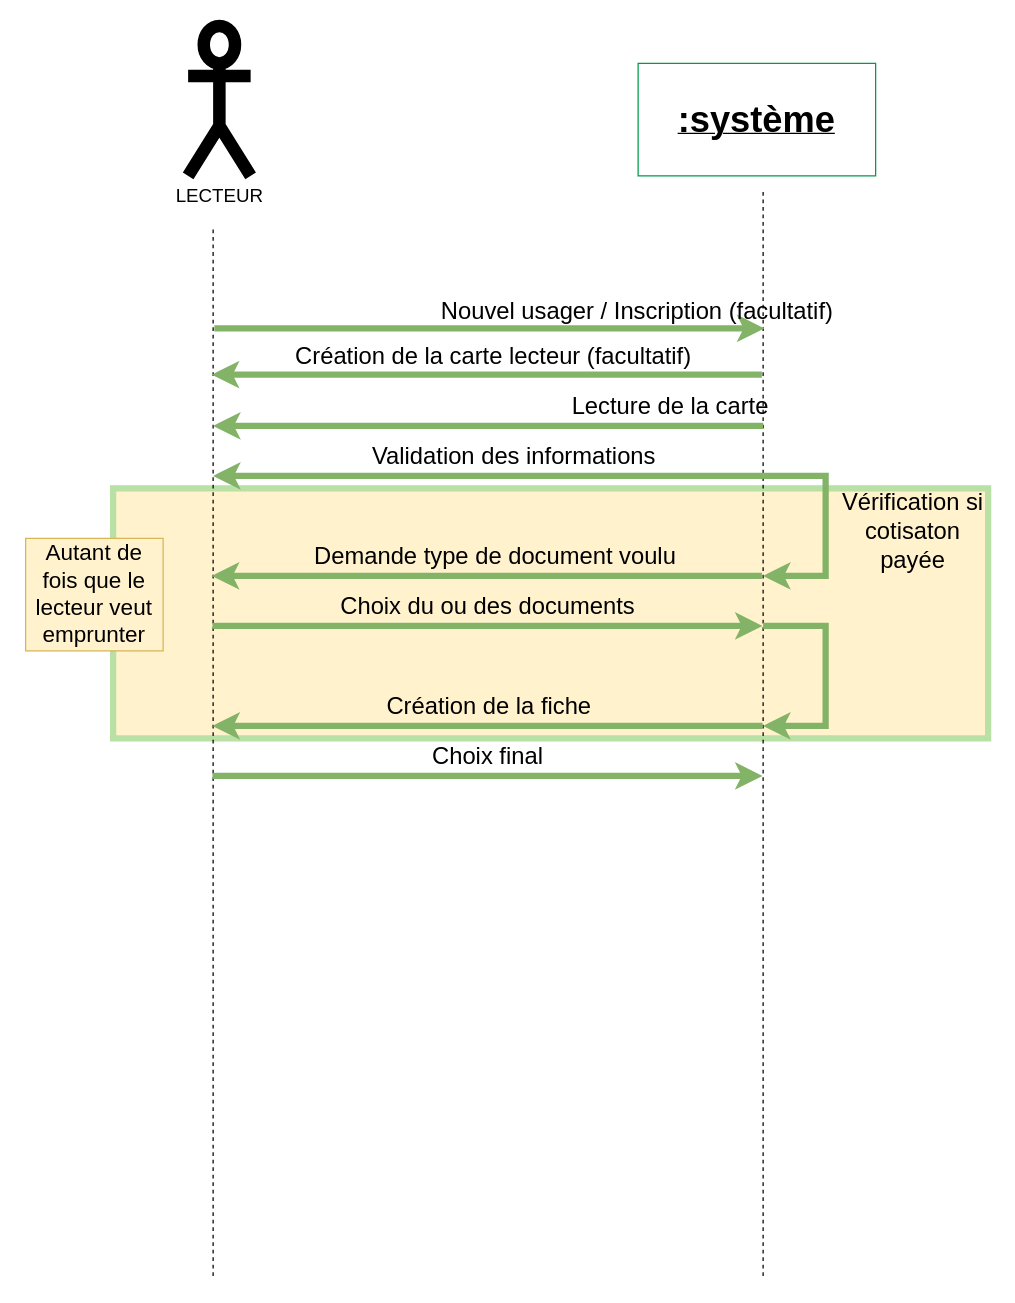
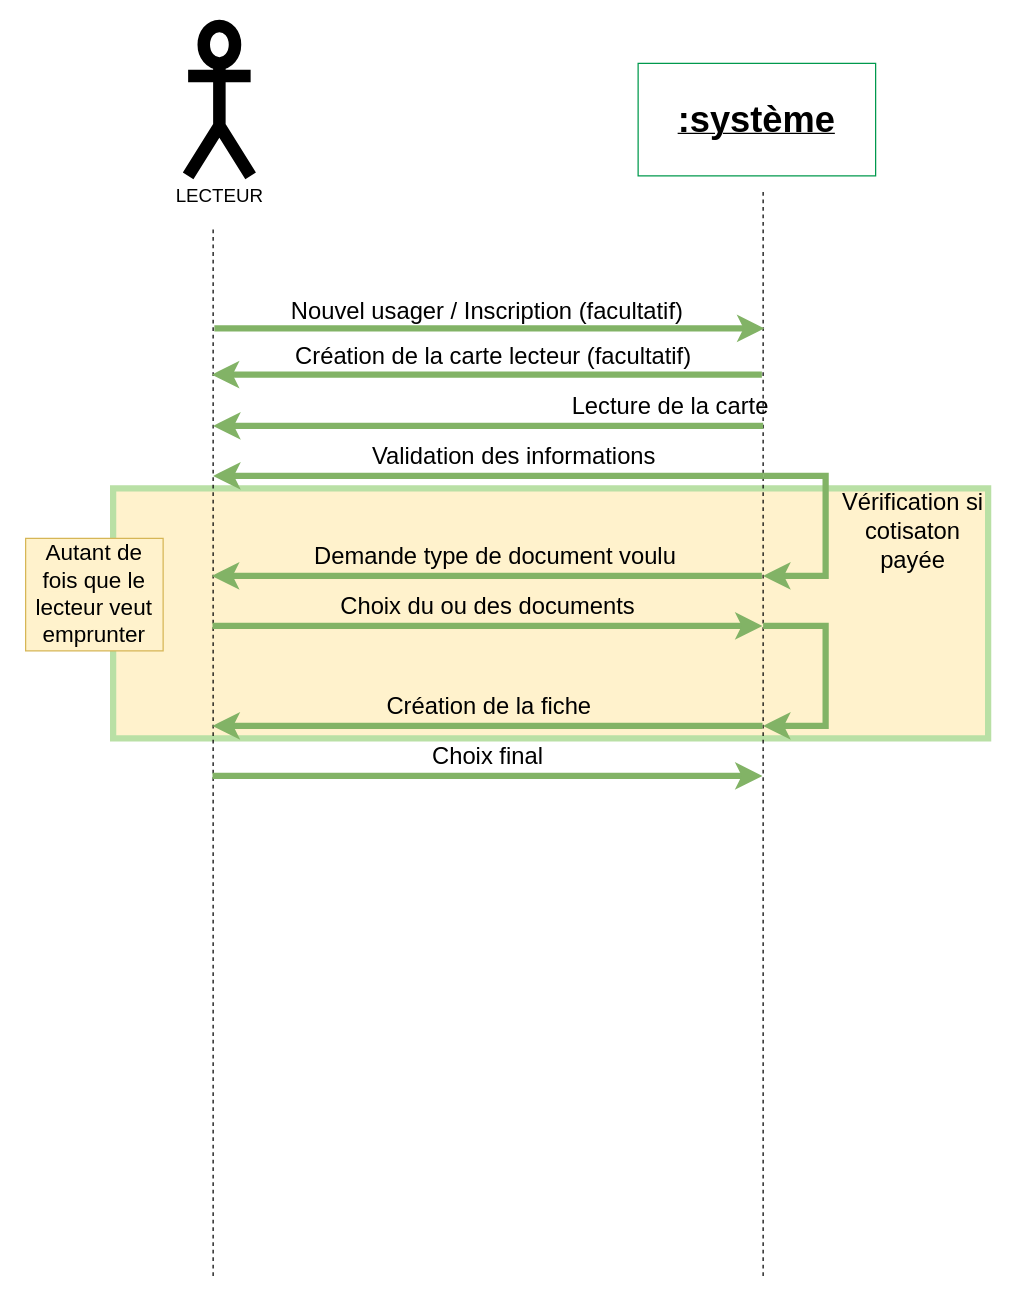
(638, 307) -> (488, 307)
